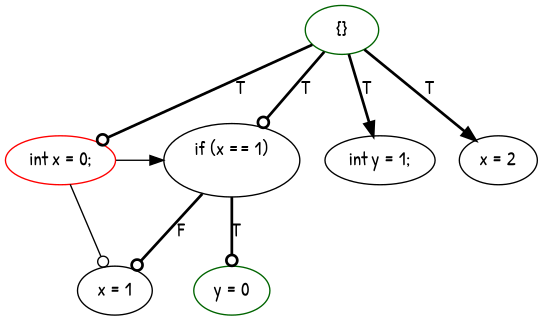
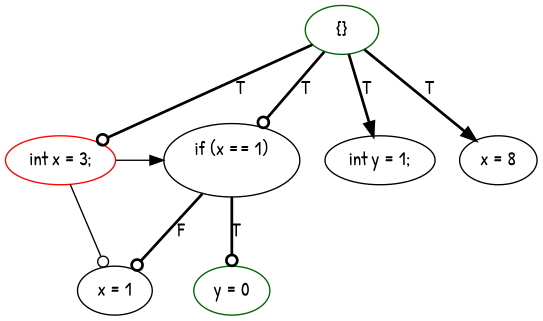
(61, 160) -> (61, 160)
(498, 160) -> (498, 160)
